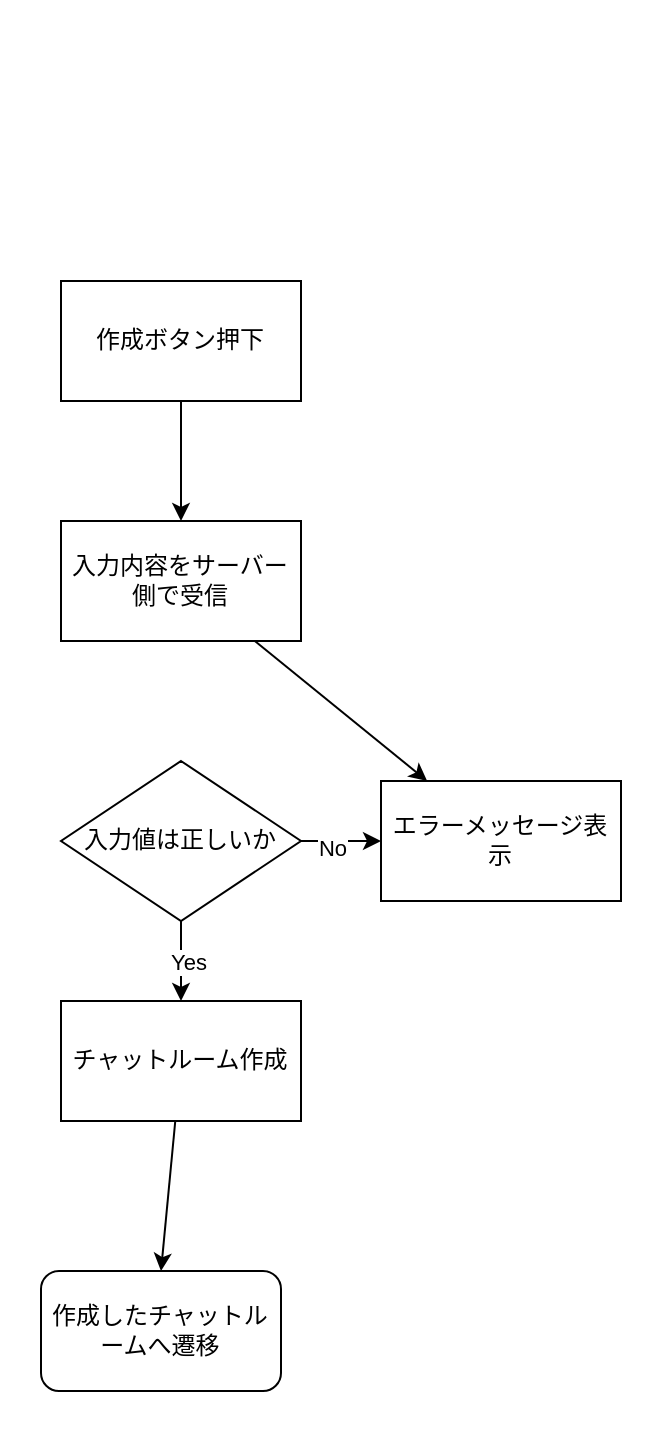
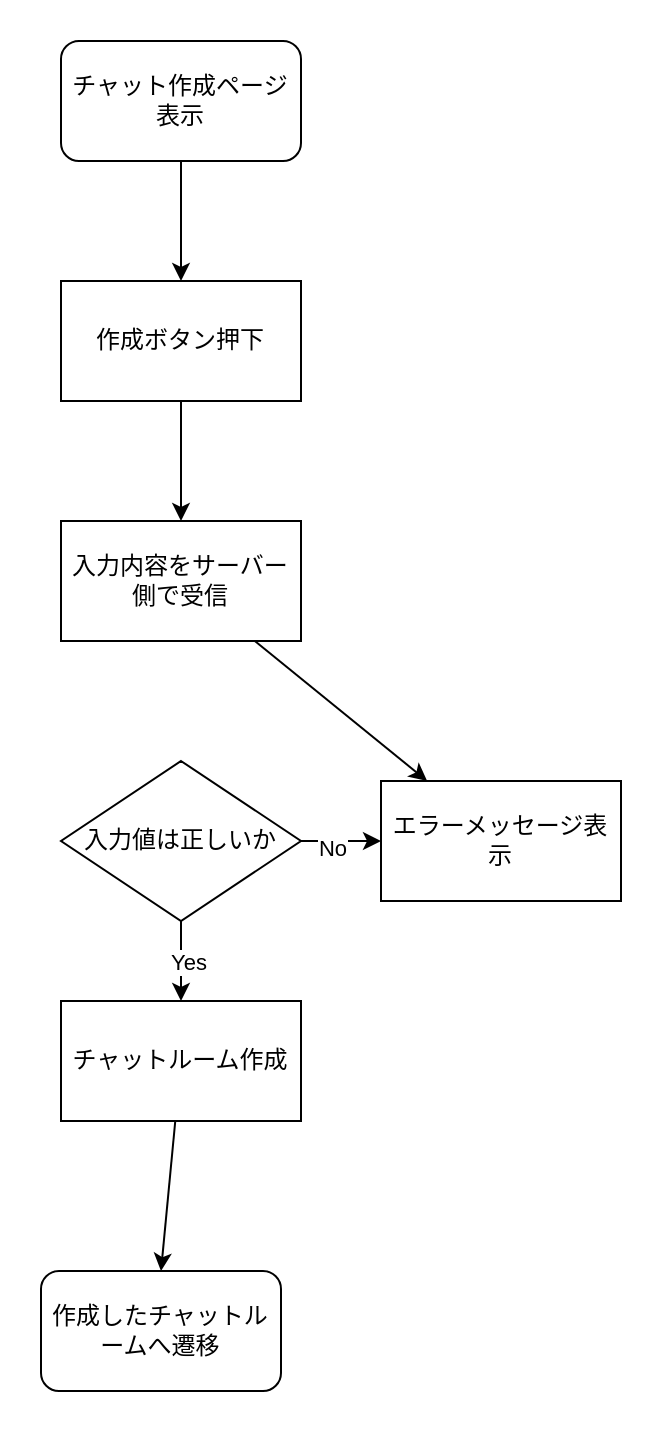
none -> (181, 101)
none -> (181, 214)
